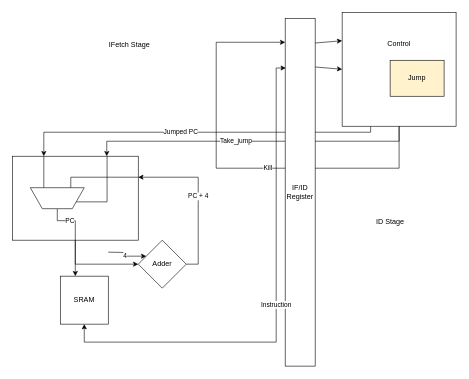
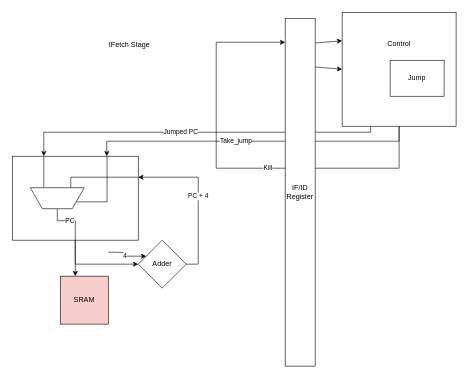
(417, 78) -> (417, 78)
(390, 222) -> none
(84, 300) -> (84, 300)
(276, 305) -> none
